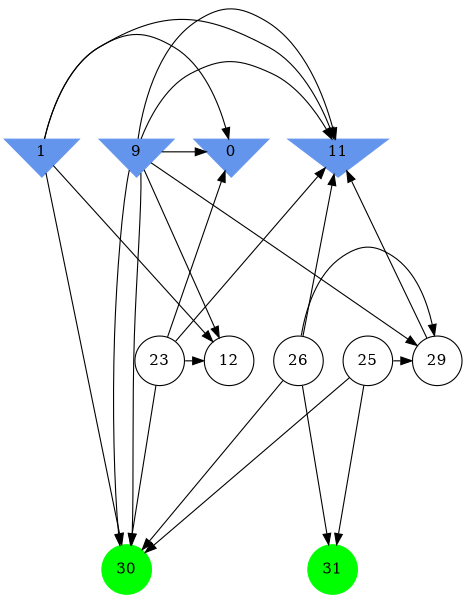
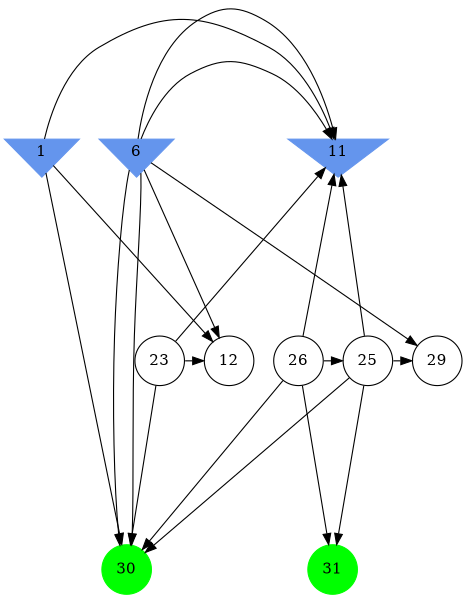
(137, 152) -> (137, 152)
(231, 152) -> none
(362, 248) -> (328, 361)
(391, 263) -> (354, 261)
